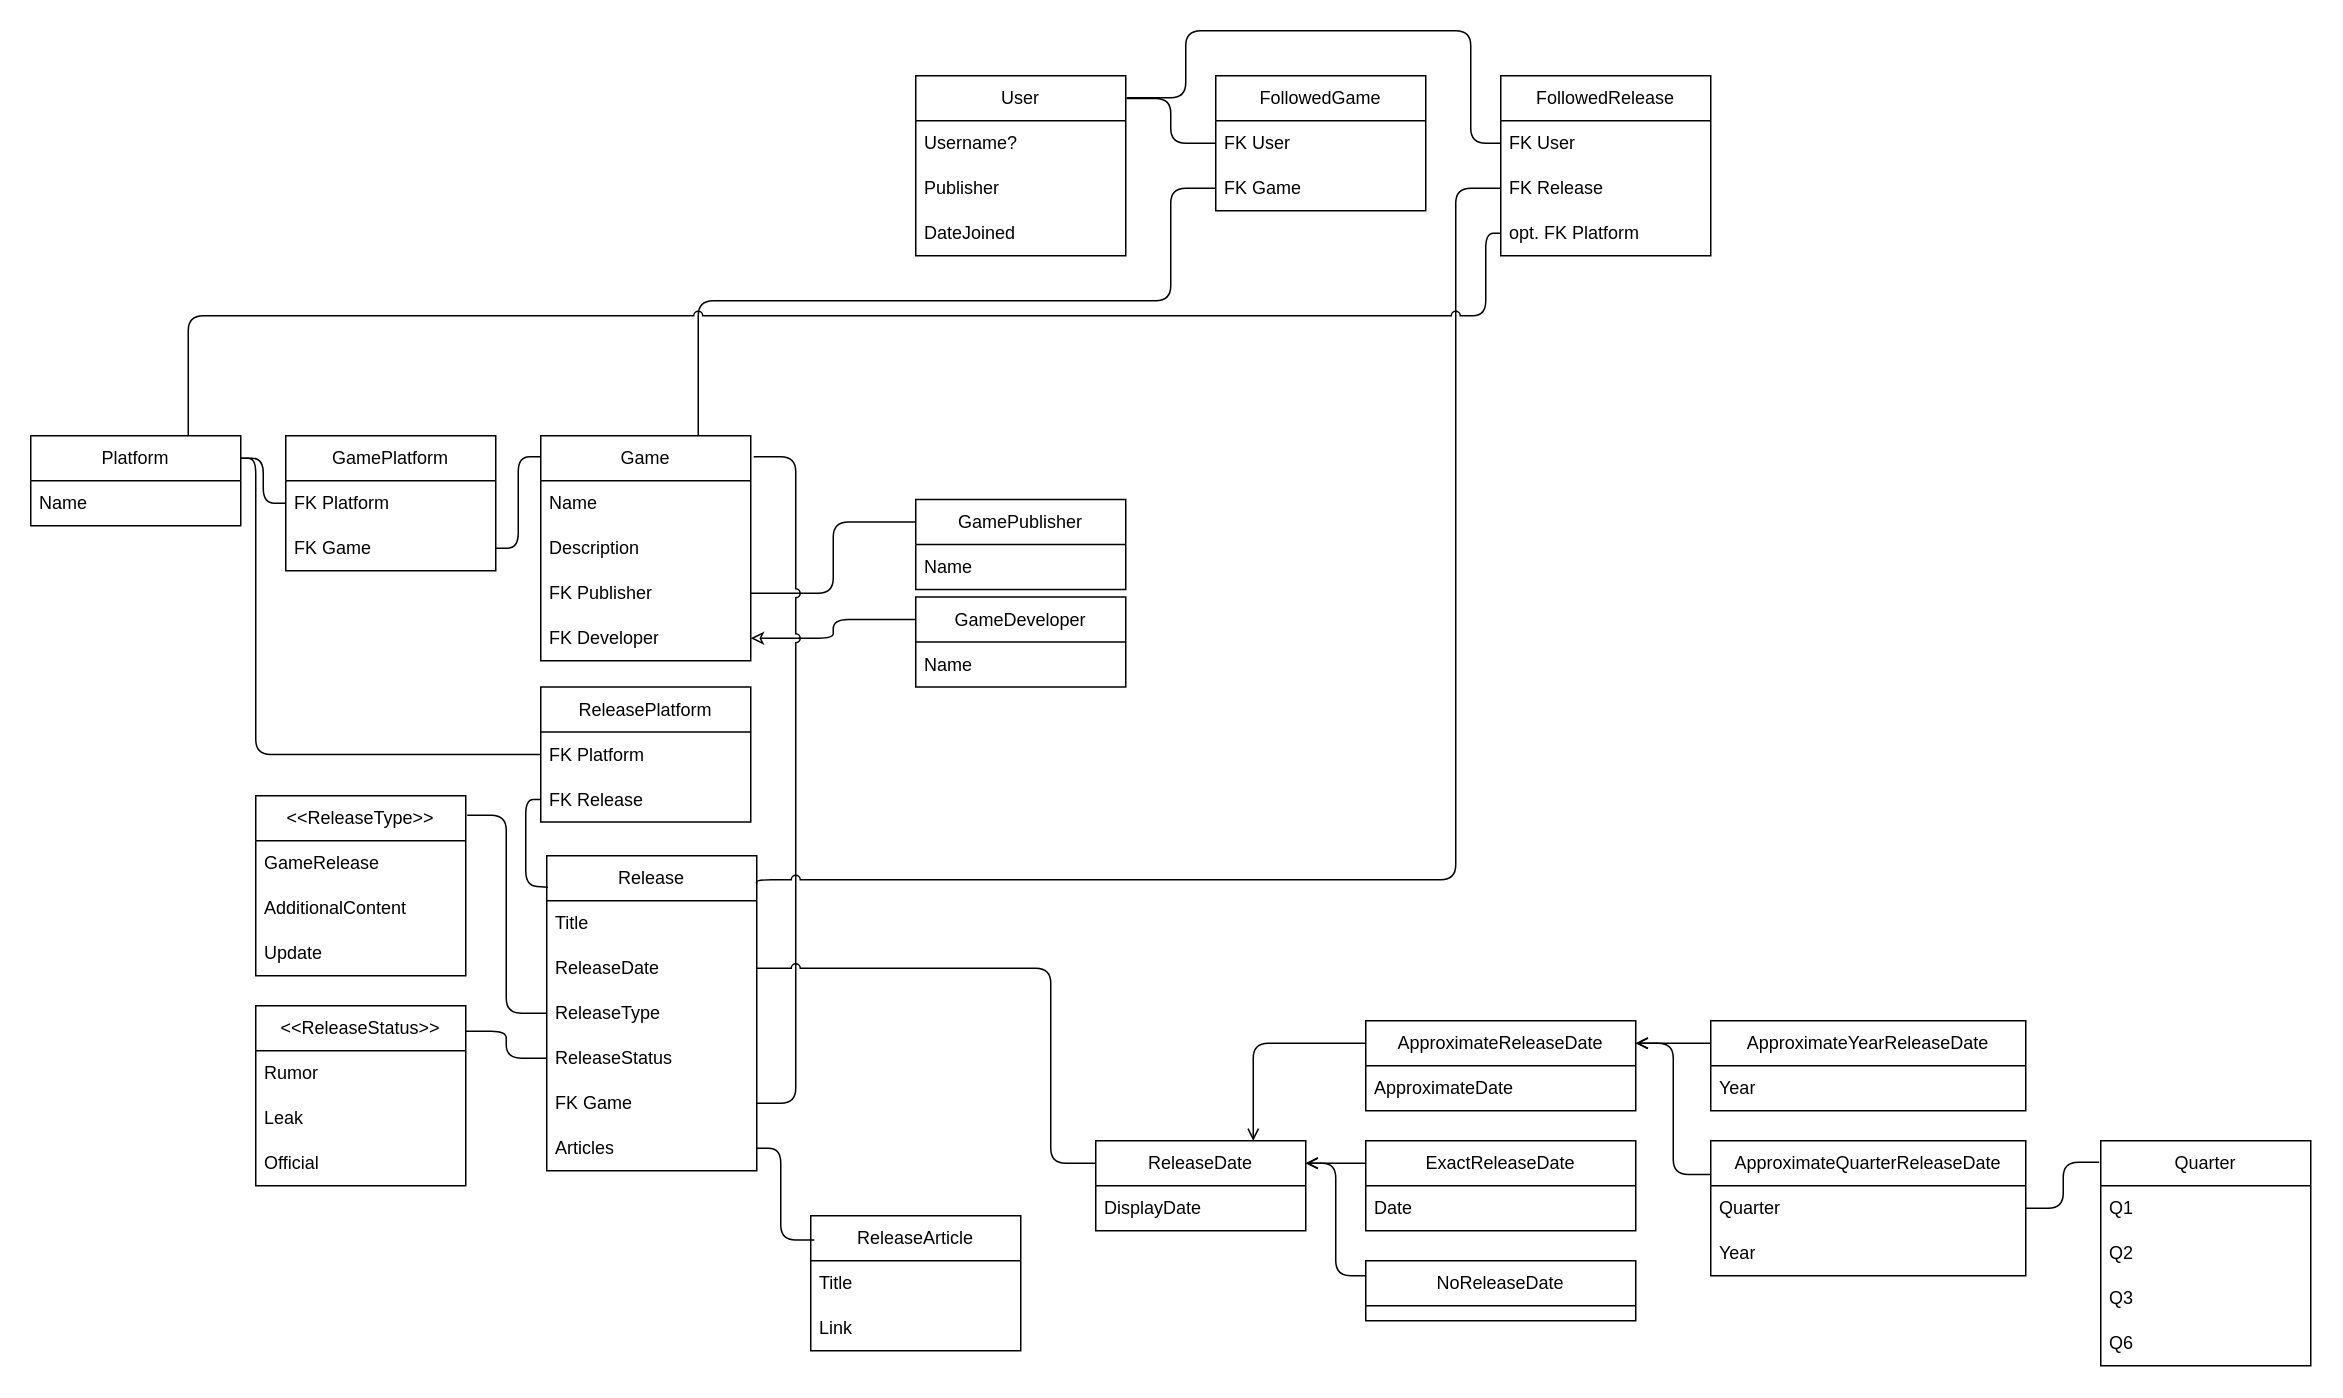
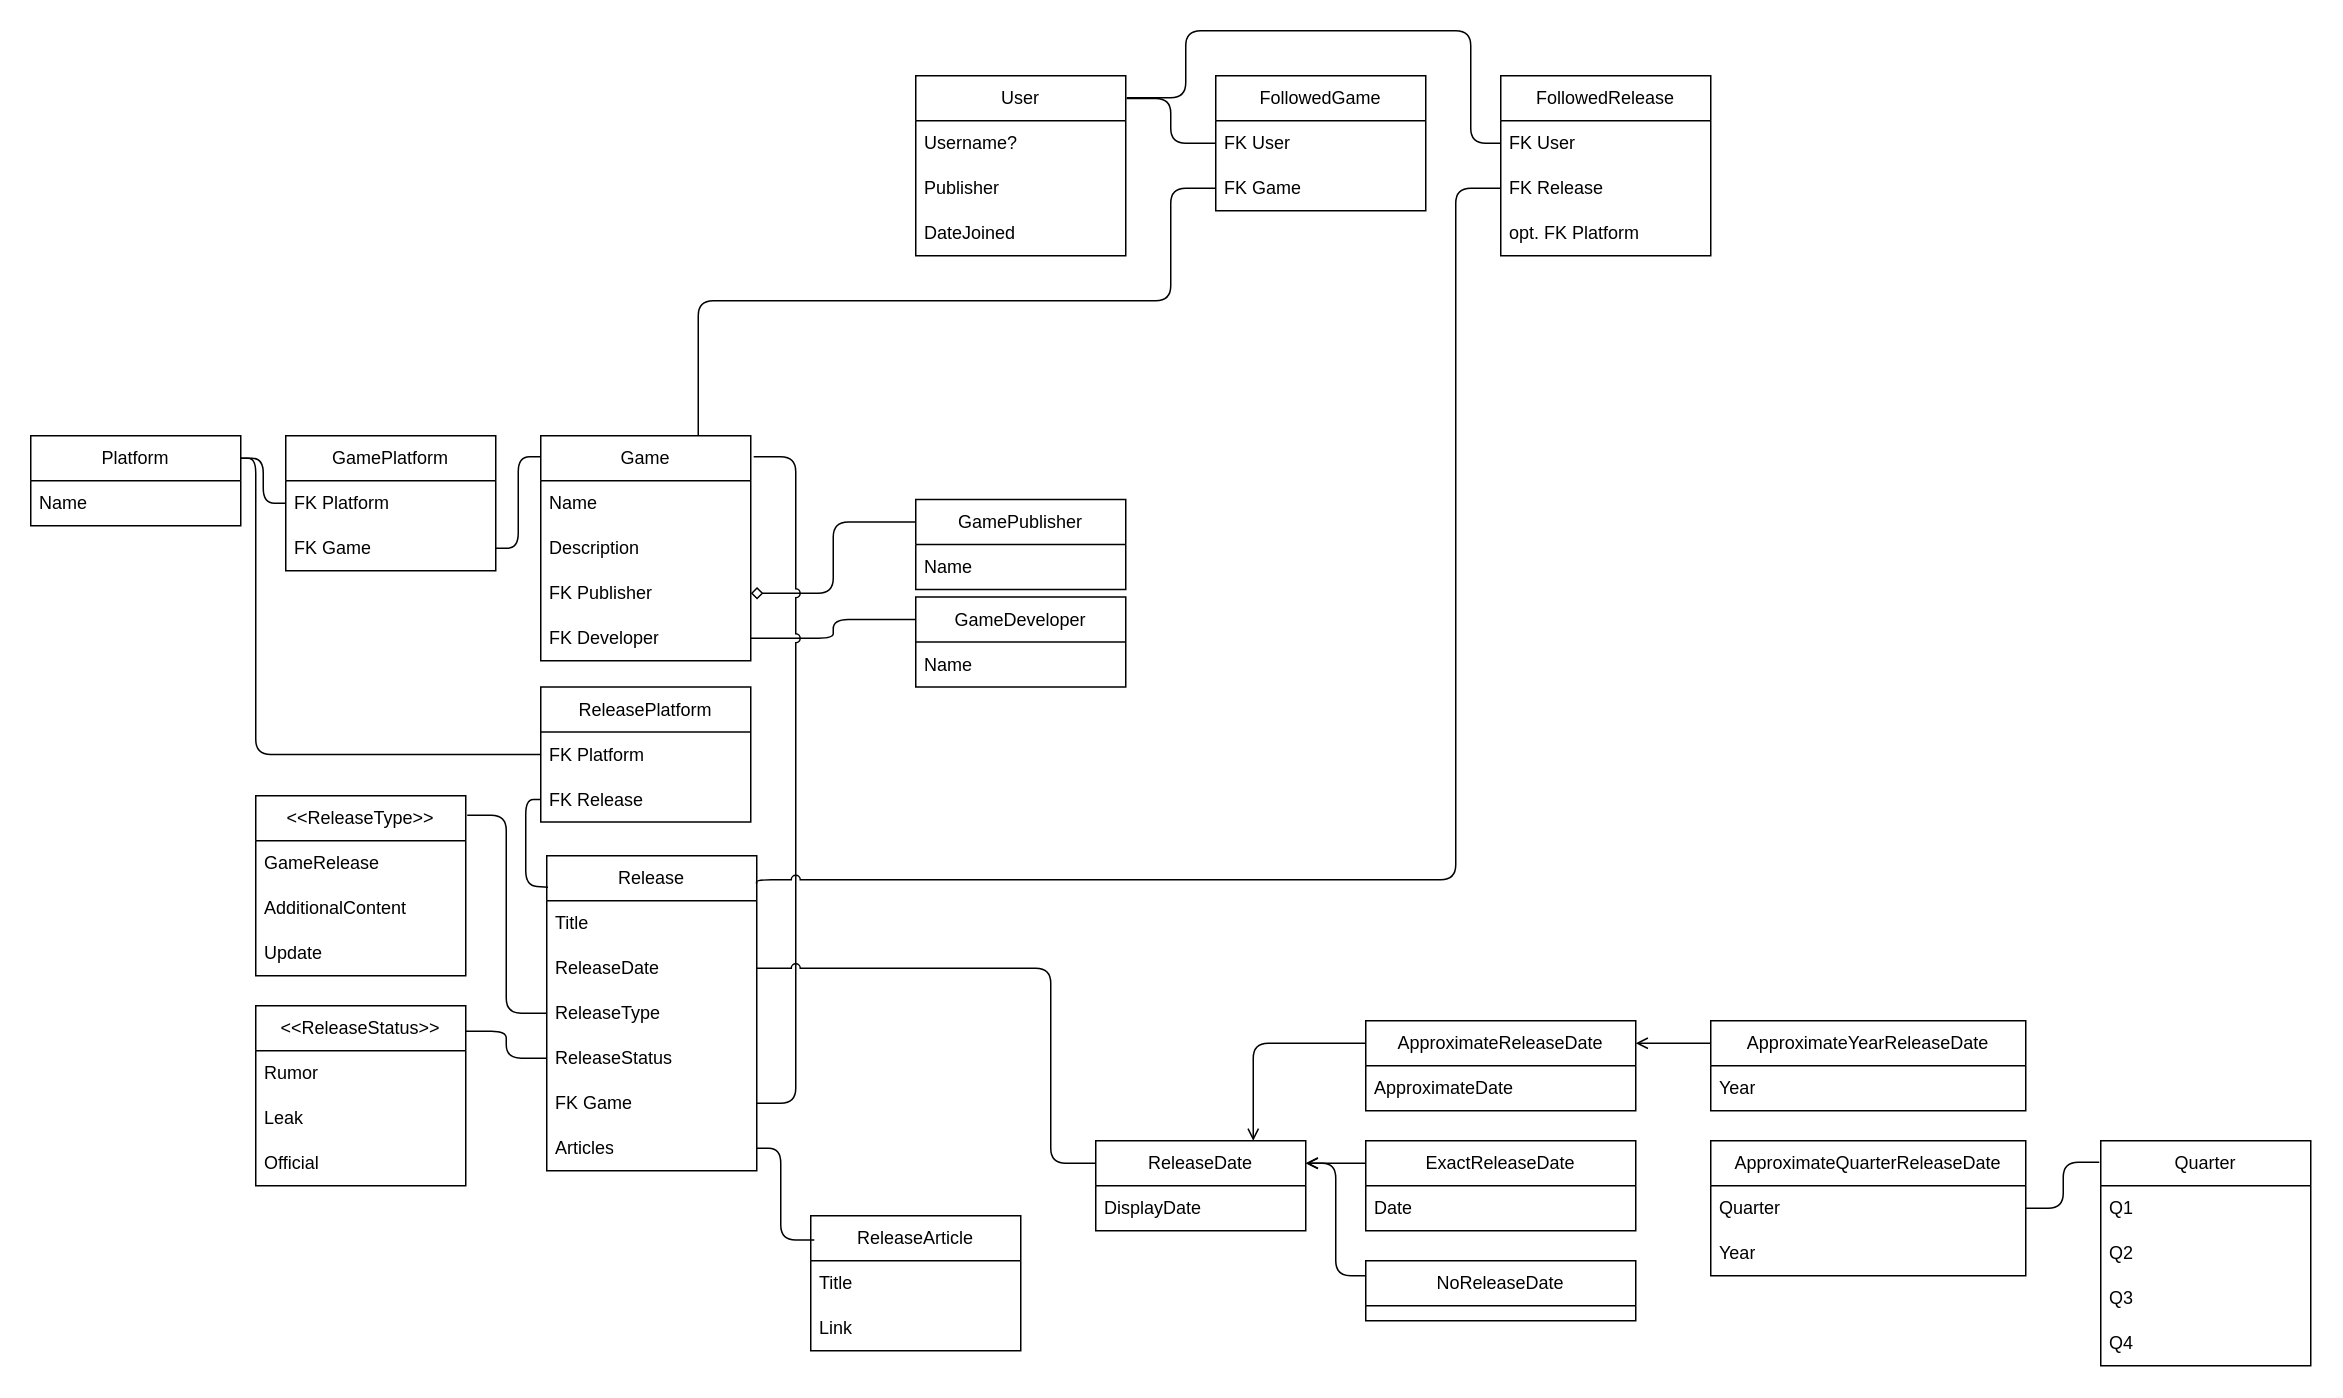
(820, 316) -> none
(758, 593) -> (763, 593)
(762, 638) -> (758, 638)
(1673, 1123) -> none
(2120, 1343) -> (2120, 1343)
